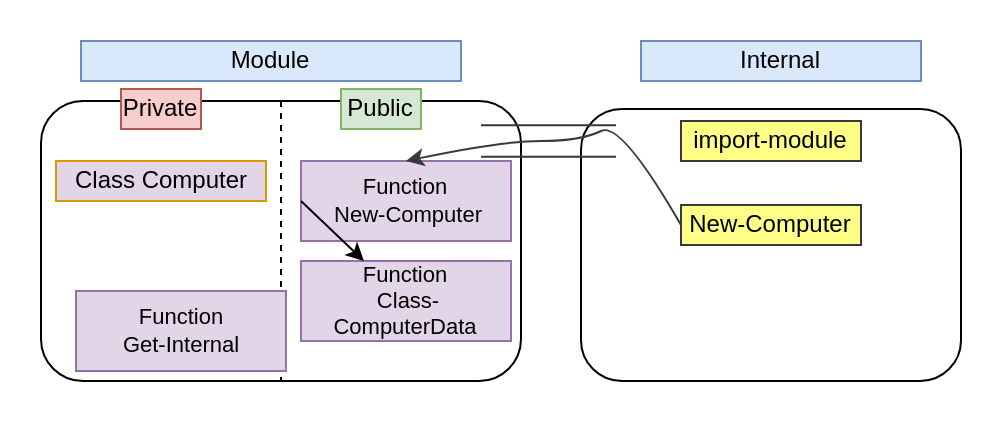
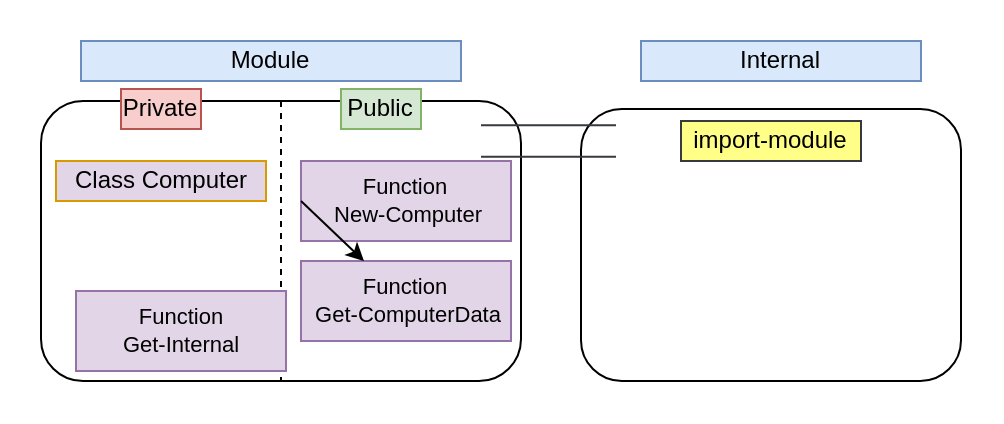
(515, 142) -> none
(771, 225) -> none
(406, 301) -> (406, 301)
